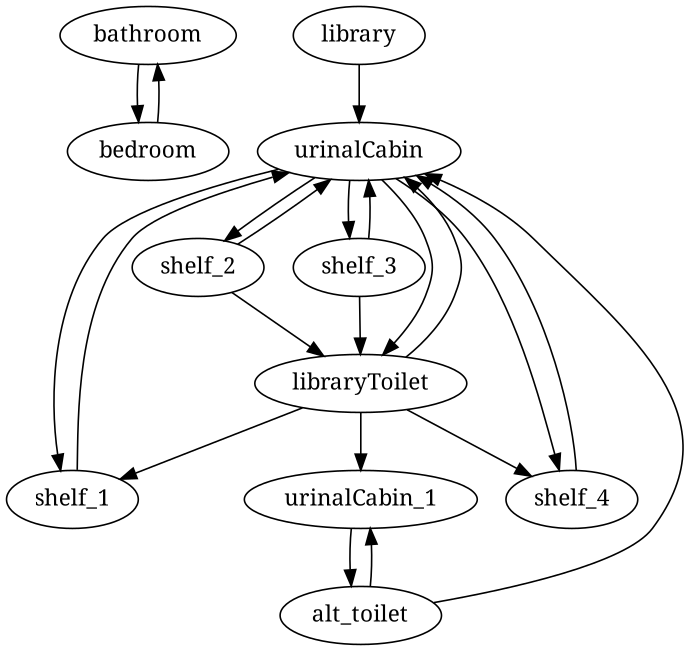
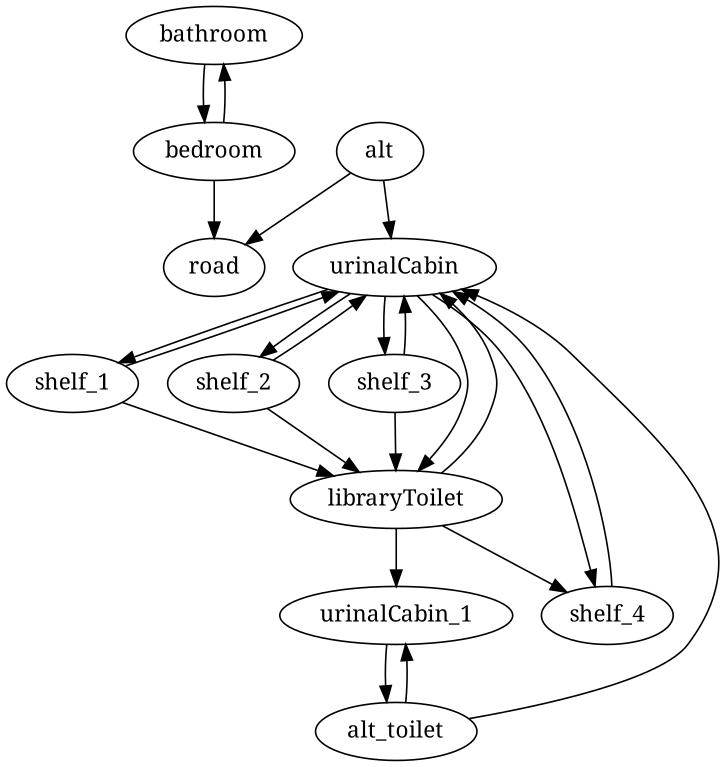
(359, 35) -> (380, 151)
none -> (214, 267)
(219, 441) -> (220, 436)
